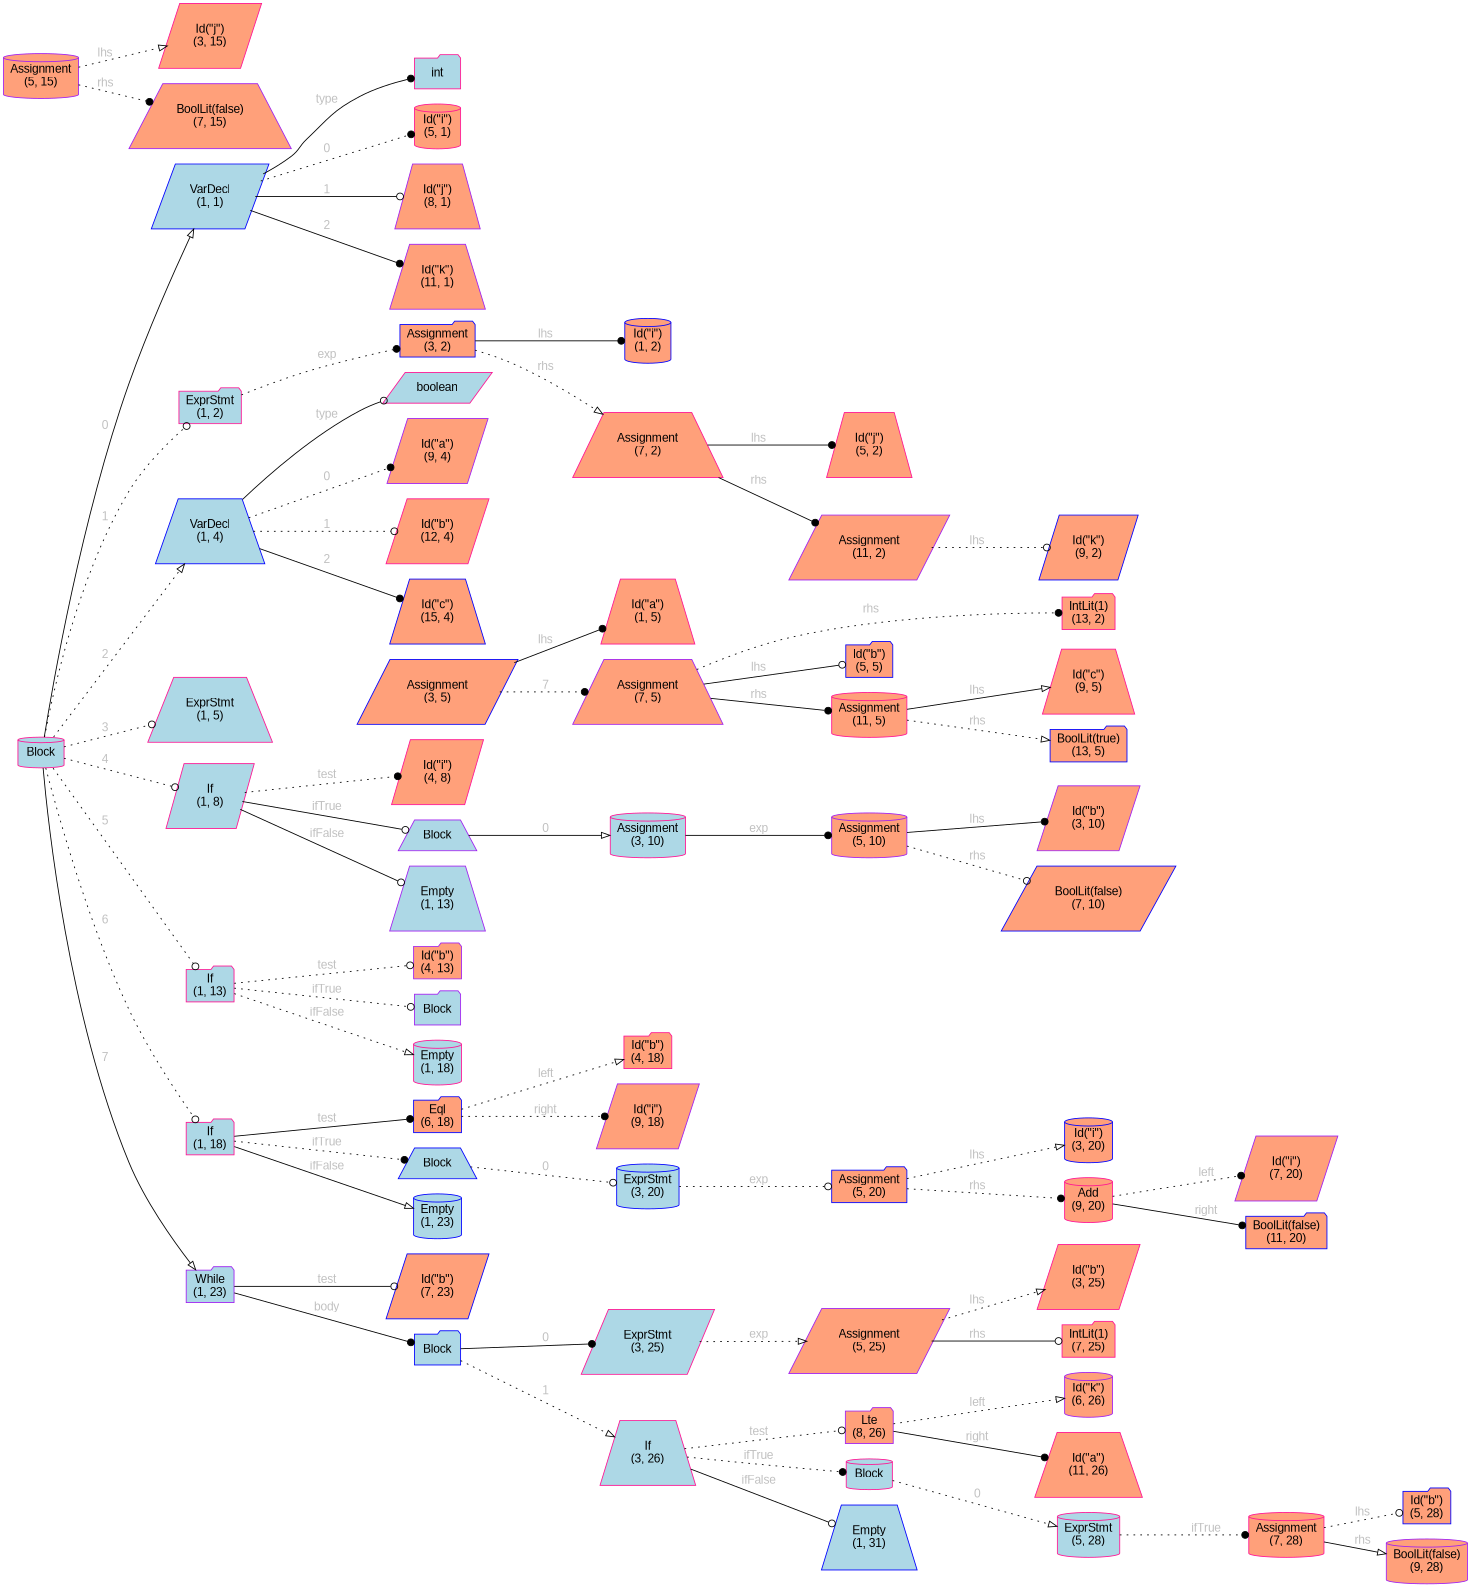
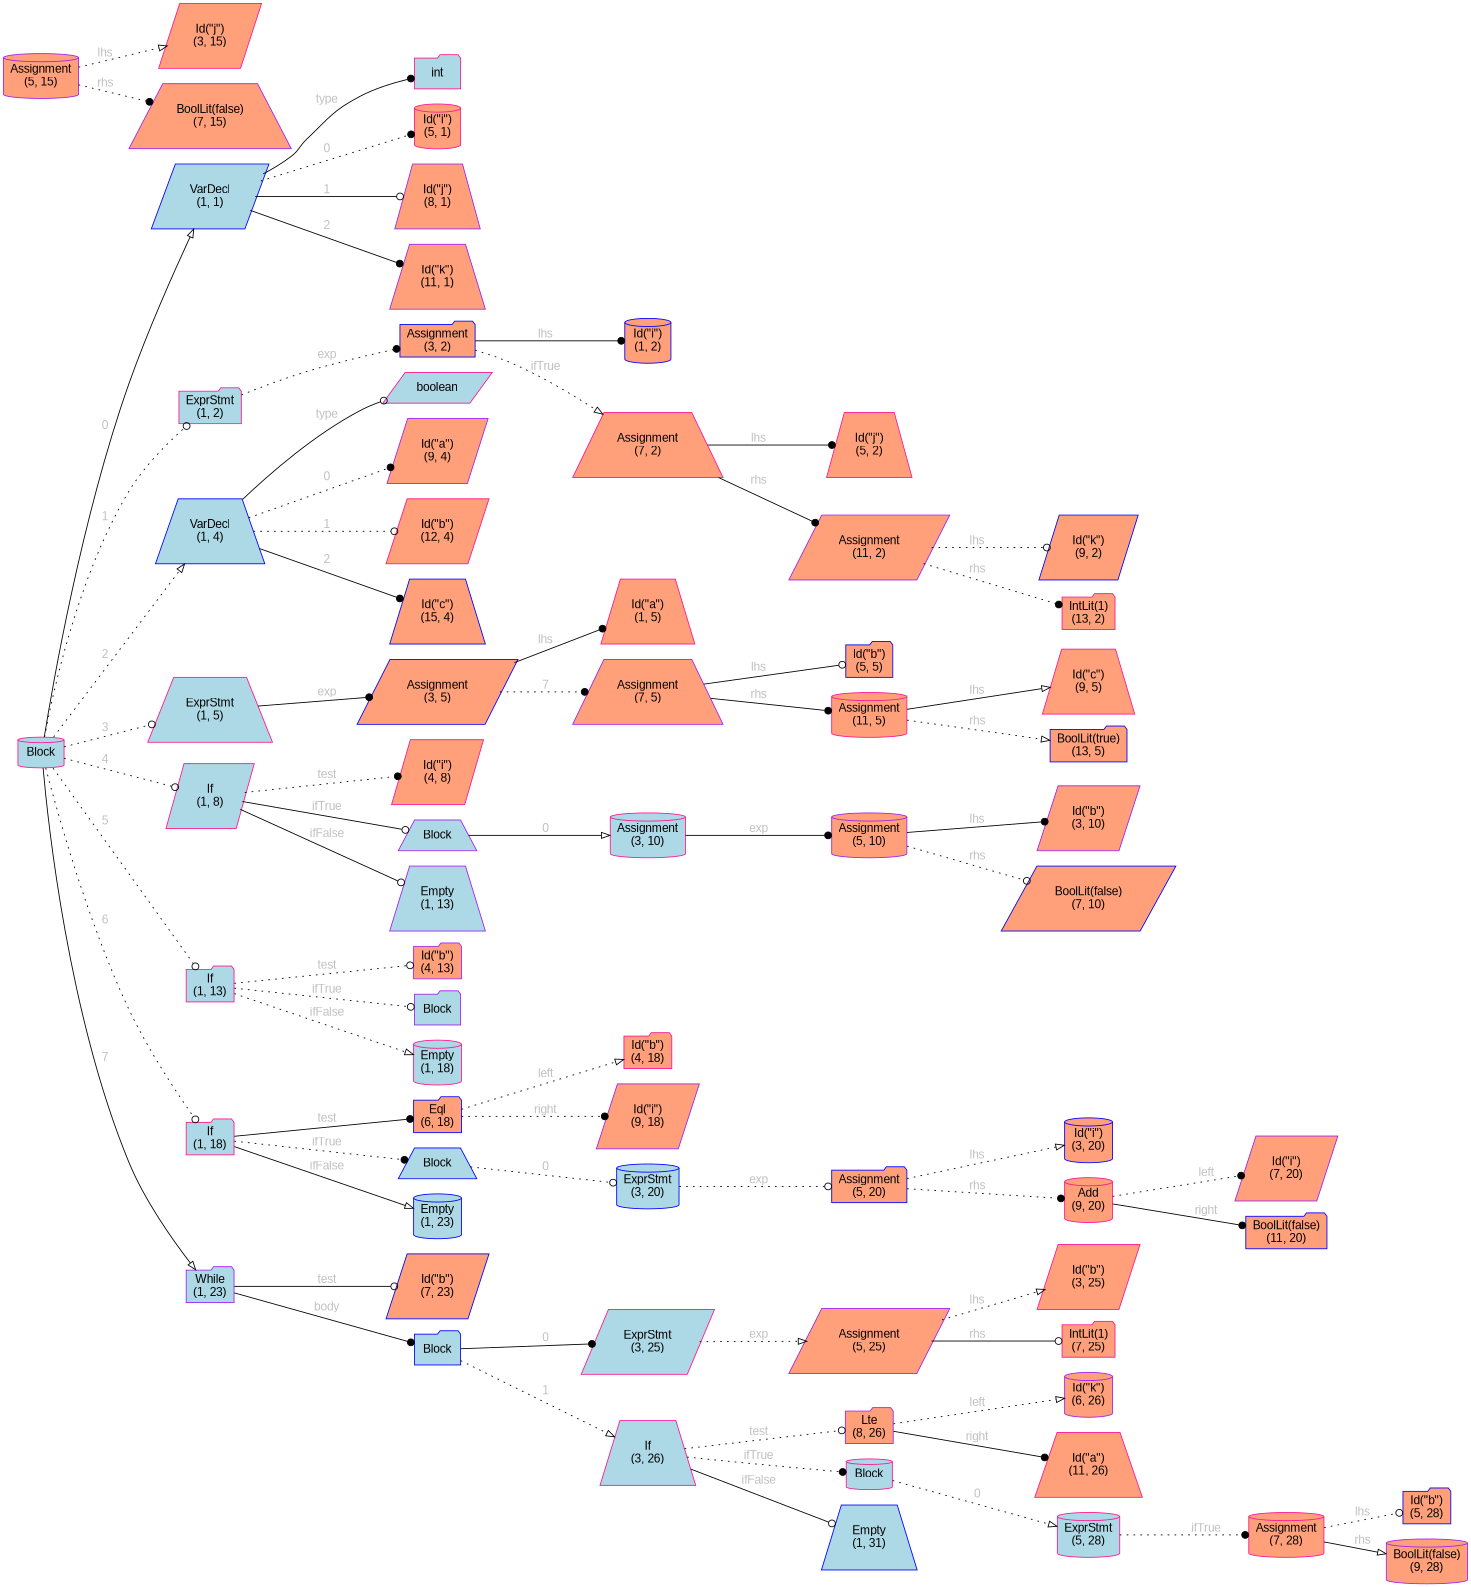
(544, 367) -> (544, 367)
(873, 623) -> (990, 584)
none -> (312, 702)
